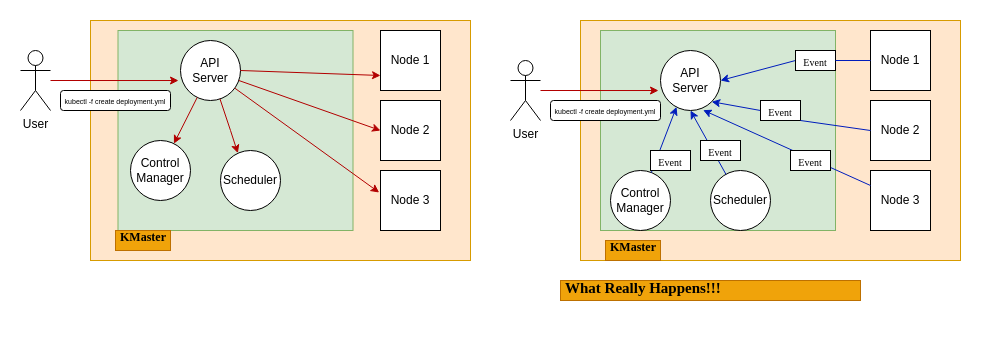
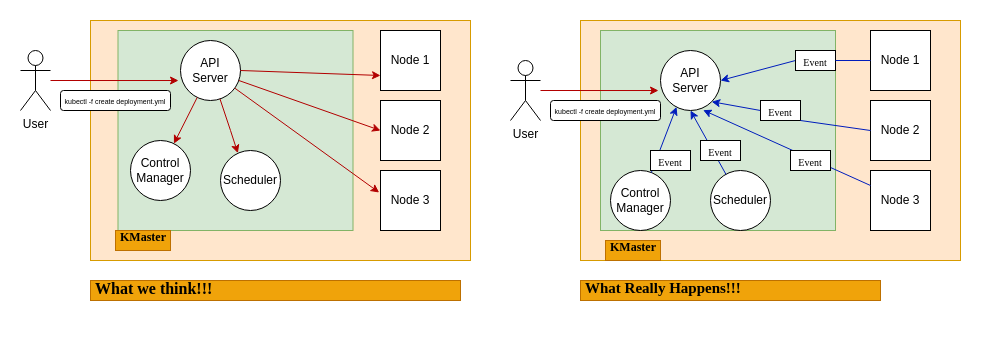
none -> (276, 291)
(711, 291) -> (731, 291)
